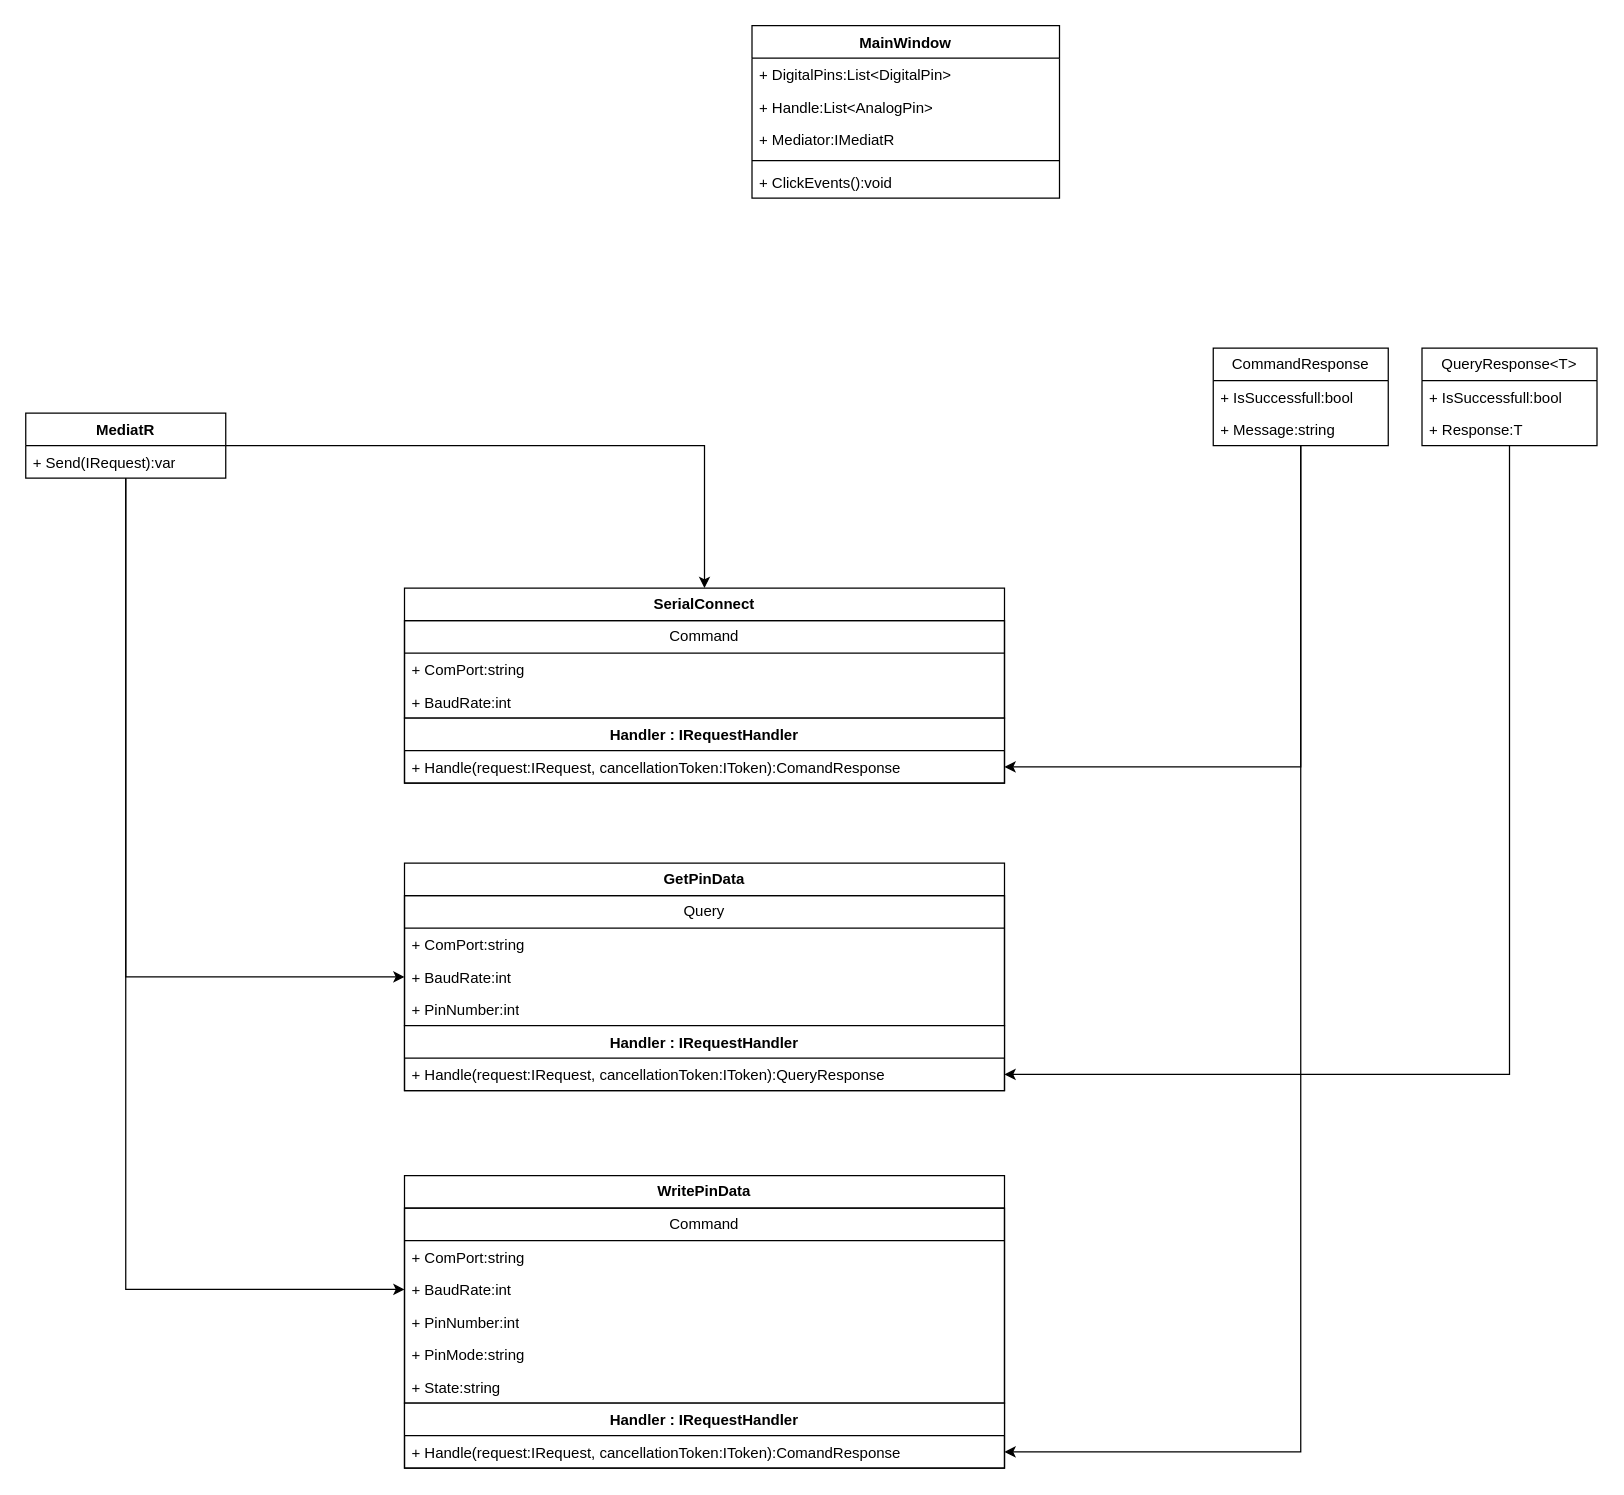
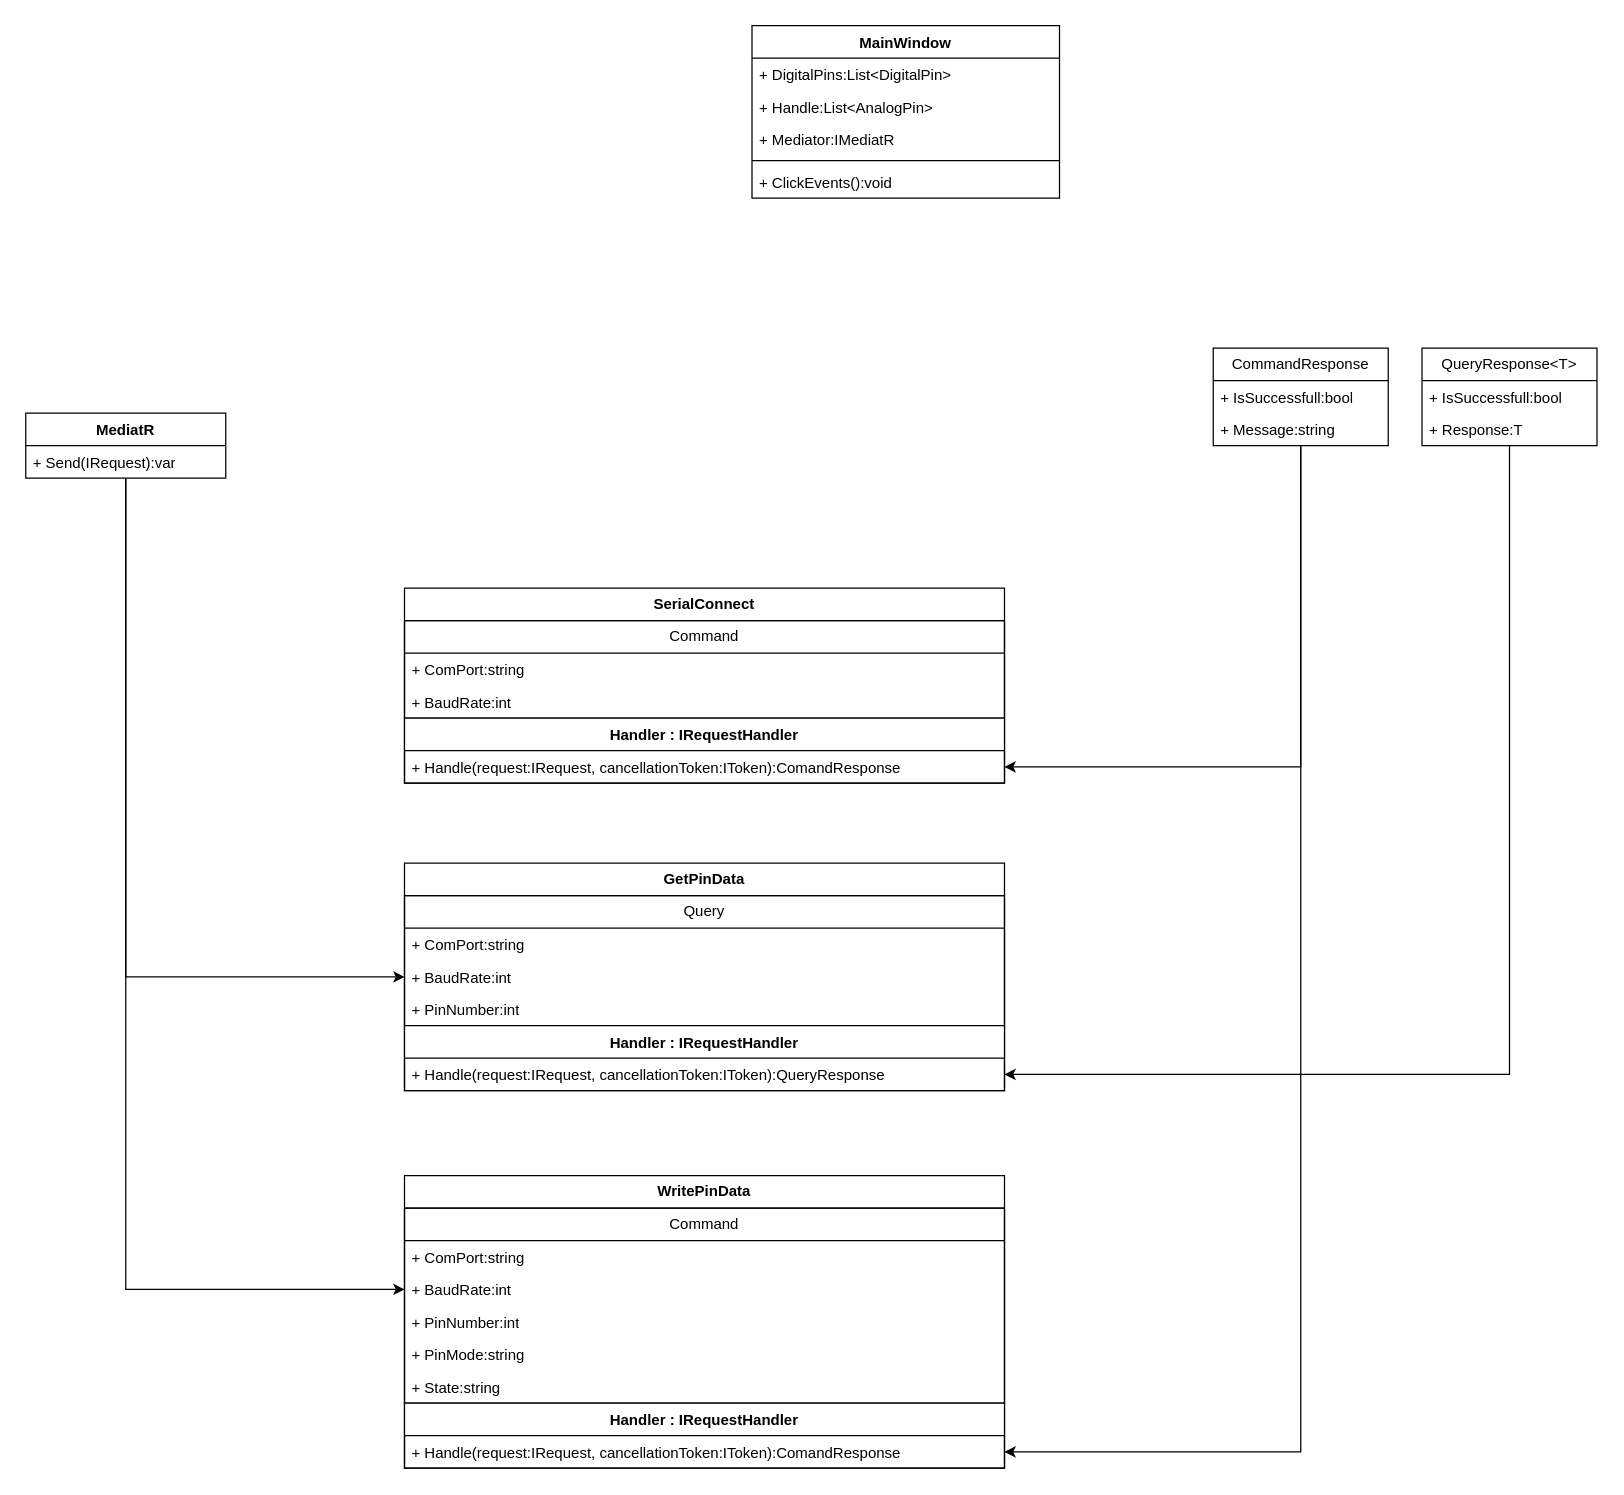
(532, 446) -> none
